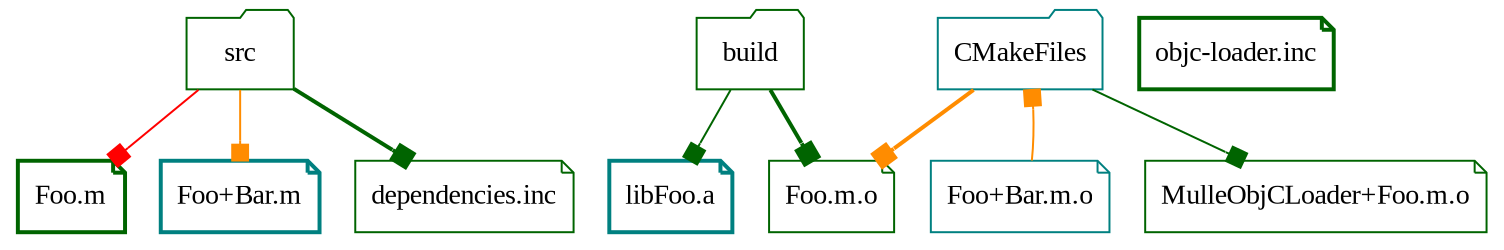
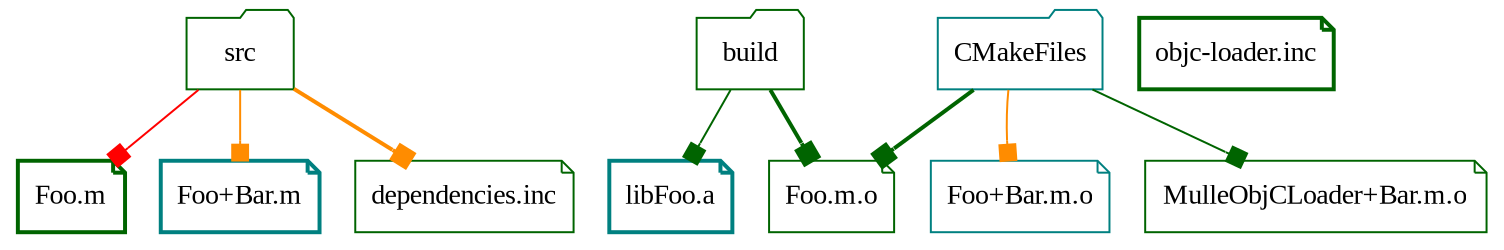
(343, 119) -> (343, 119)
(934, 119) -> (934, 119)
(1033, 135) -> (1007, 115)
(1316, 196) -> (1316, 196)
